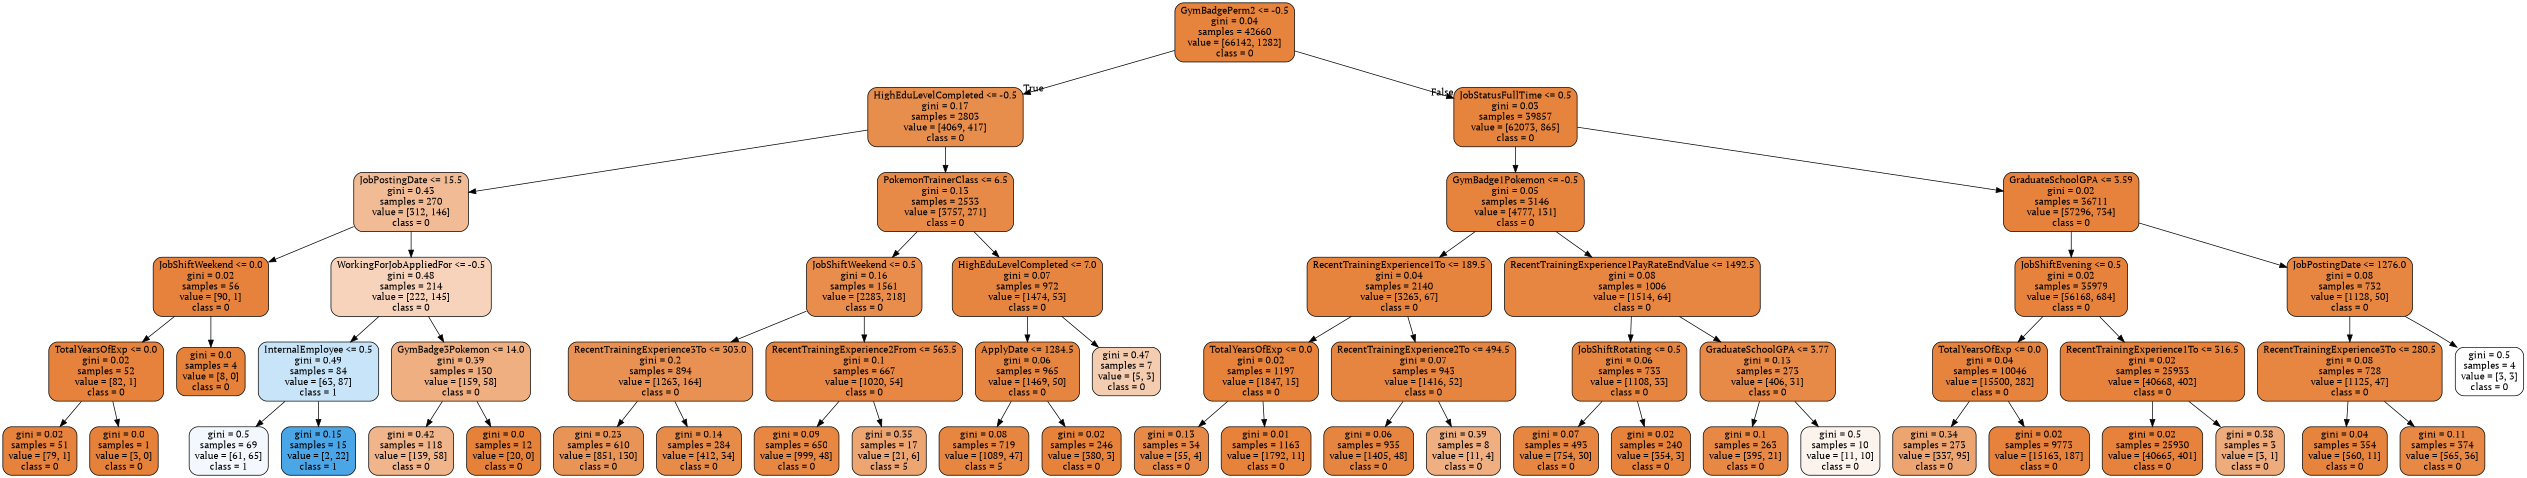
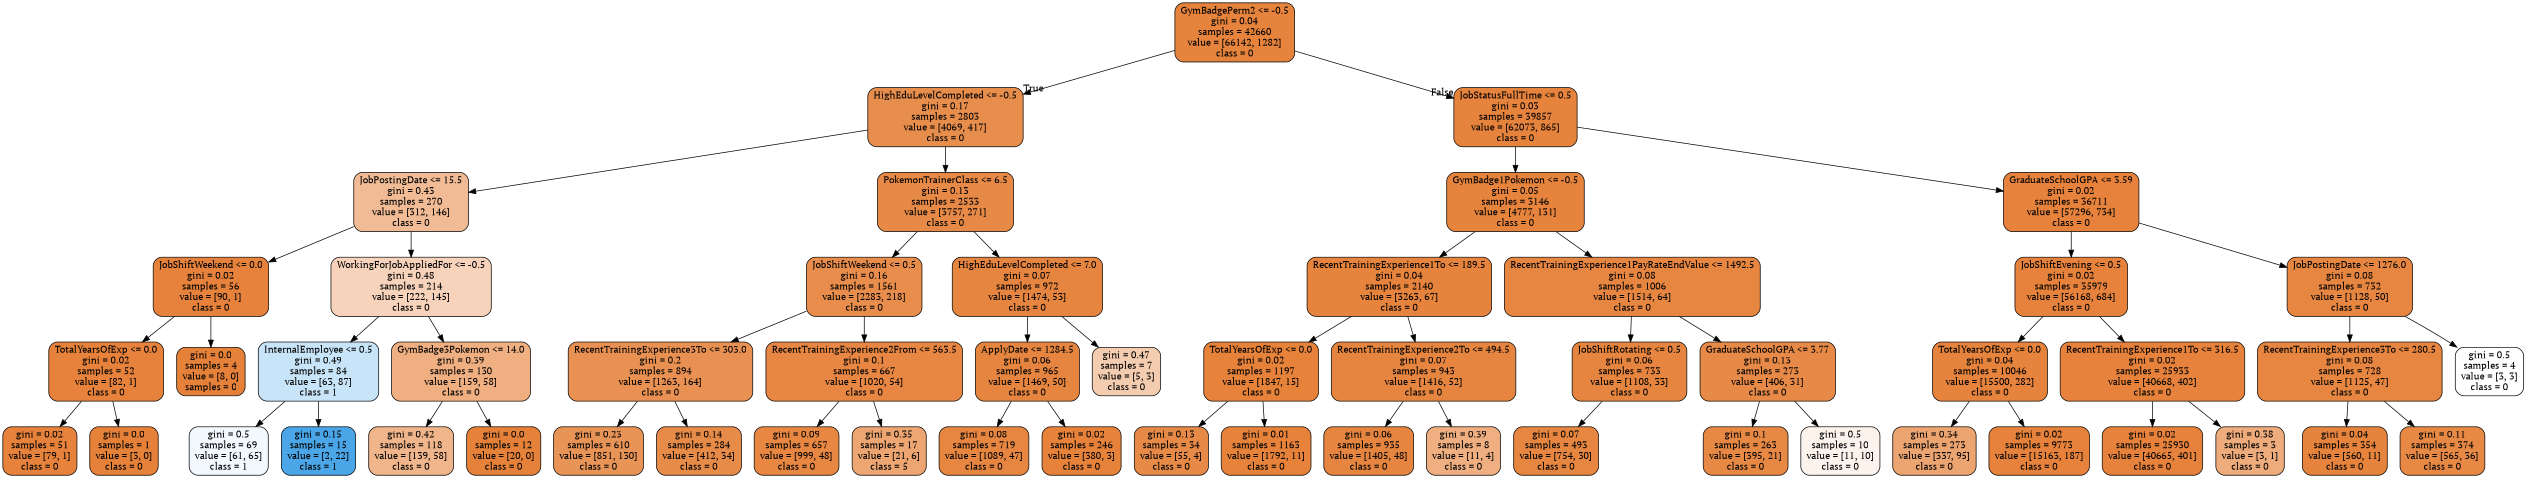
(211, 372) -> (211, 372)
(797, 451) -> (797, 451)
(984, 451) -> (984, 451)
(1651, 451) -> none
